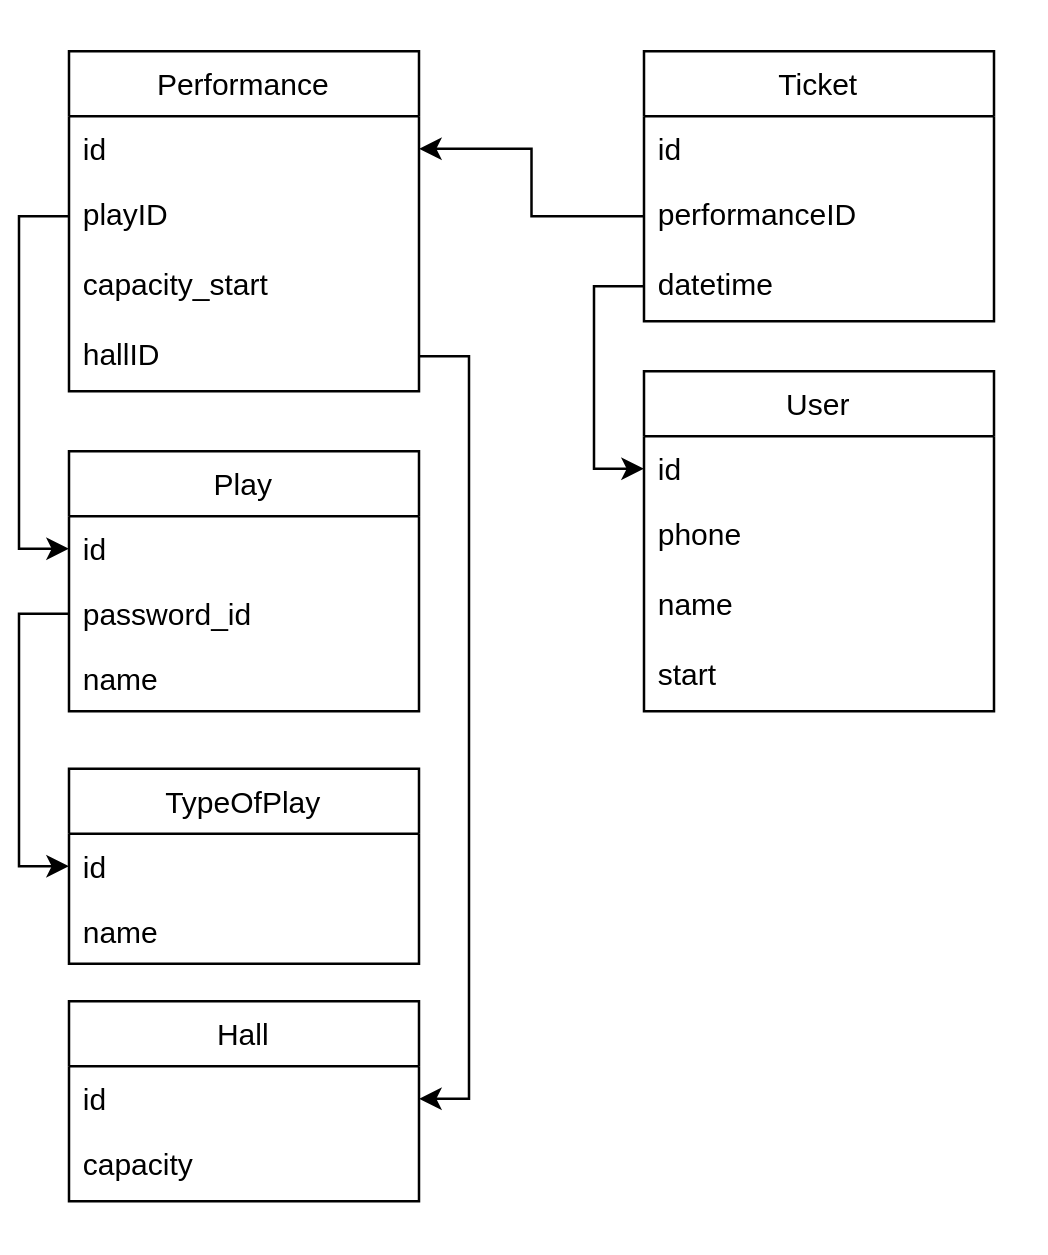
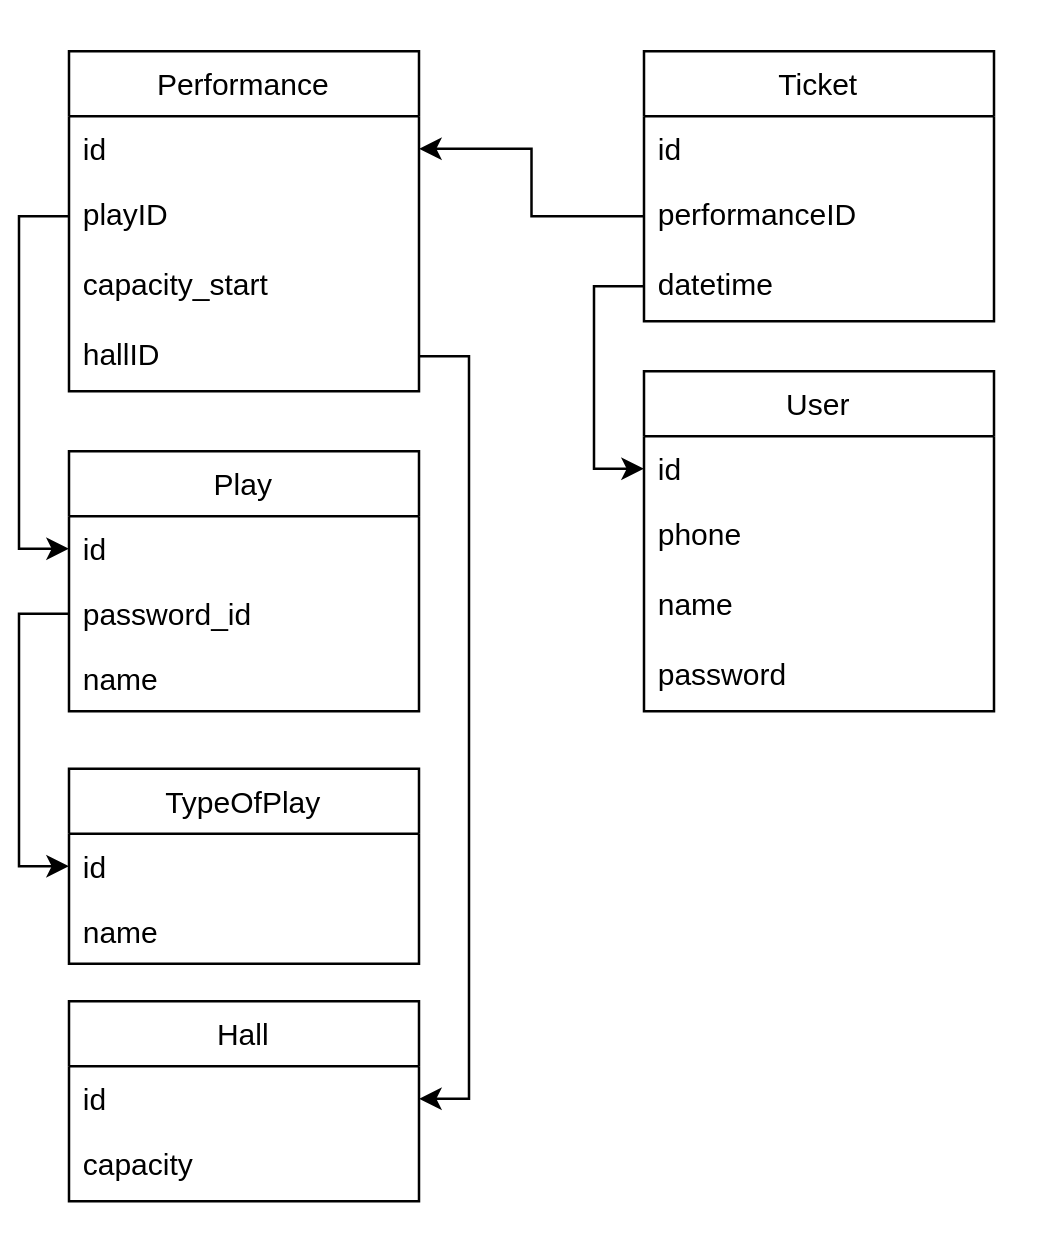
(700, 675) -> (725, 675)
